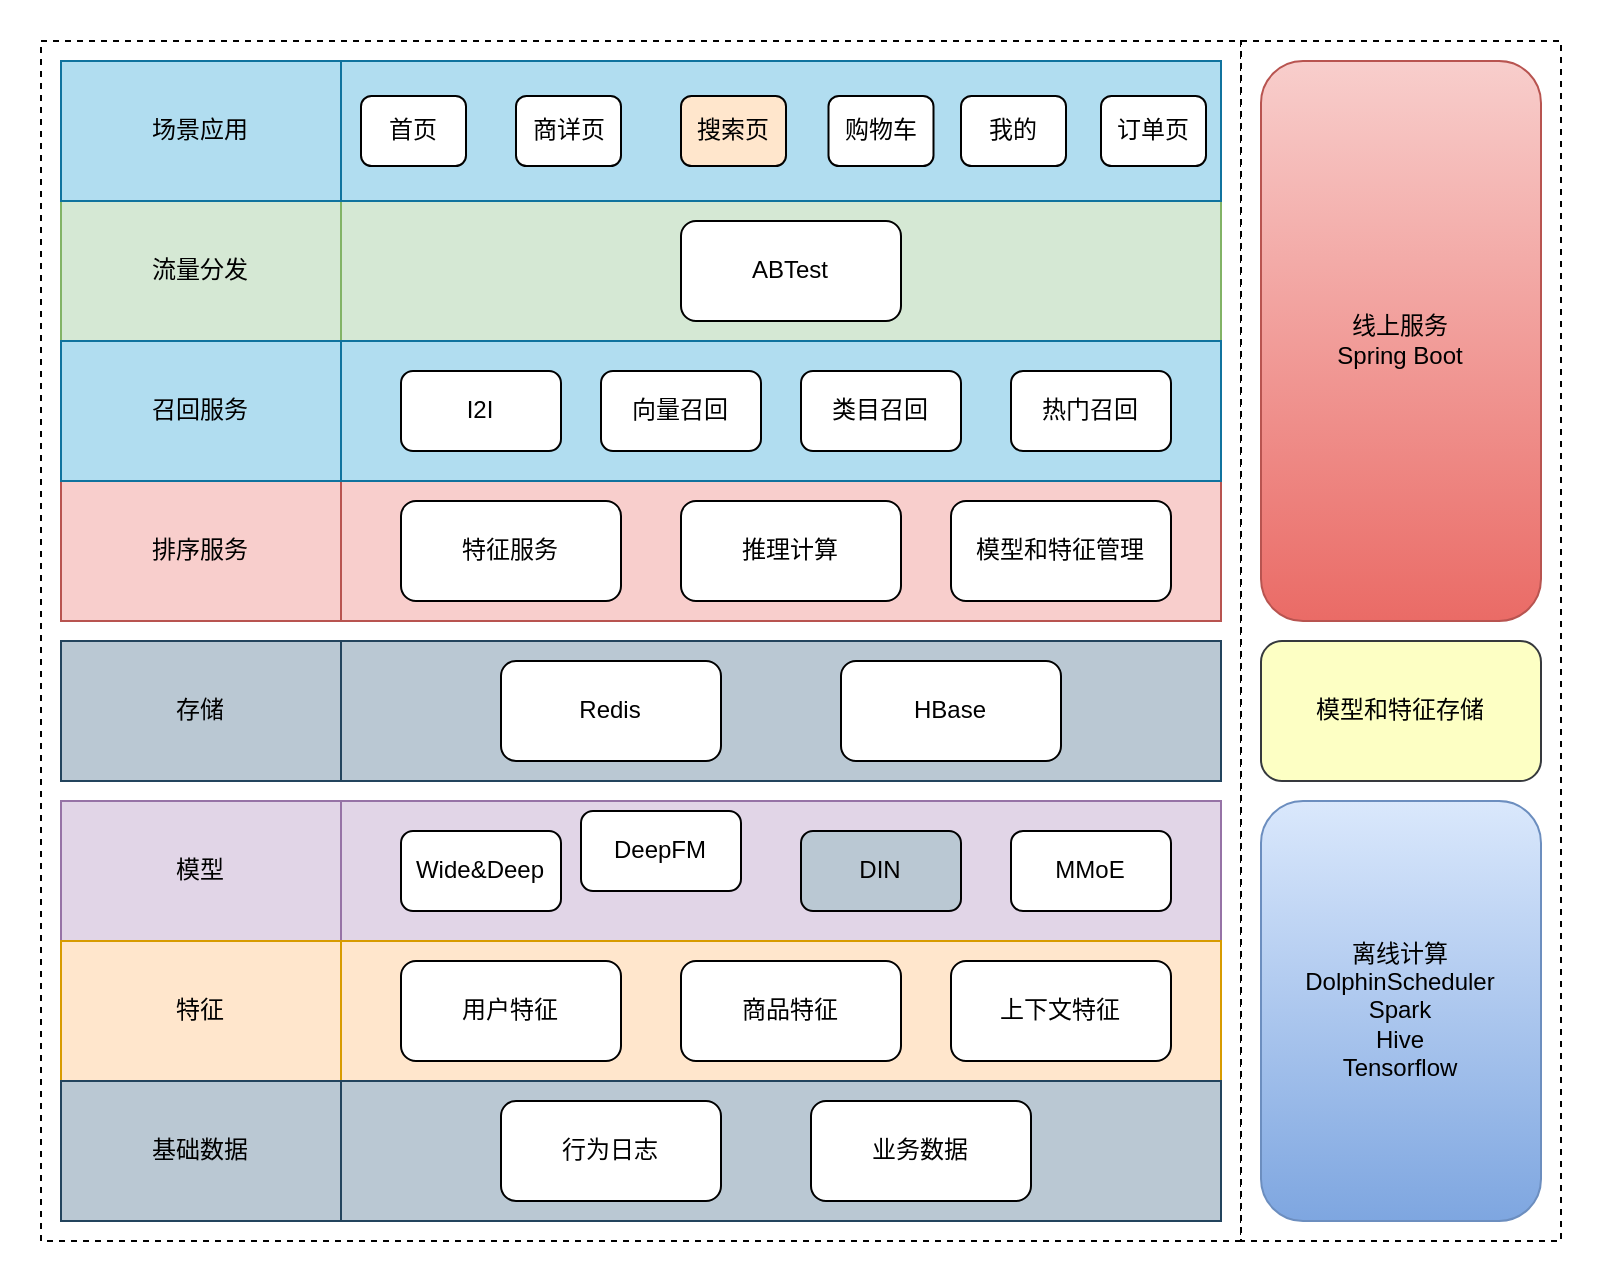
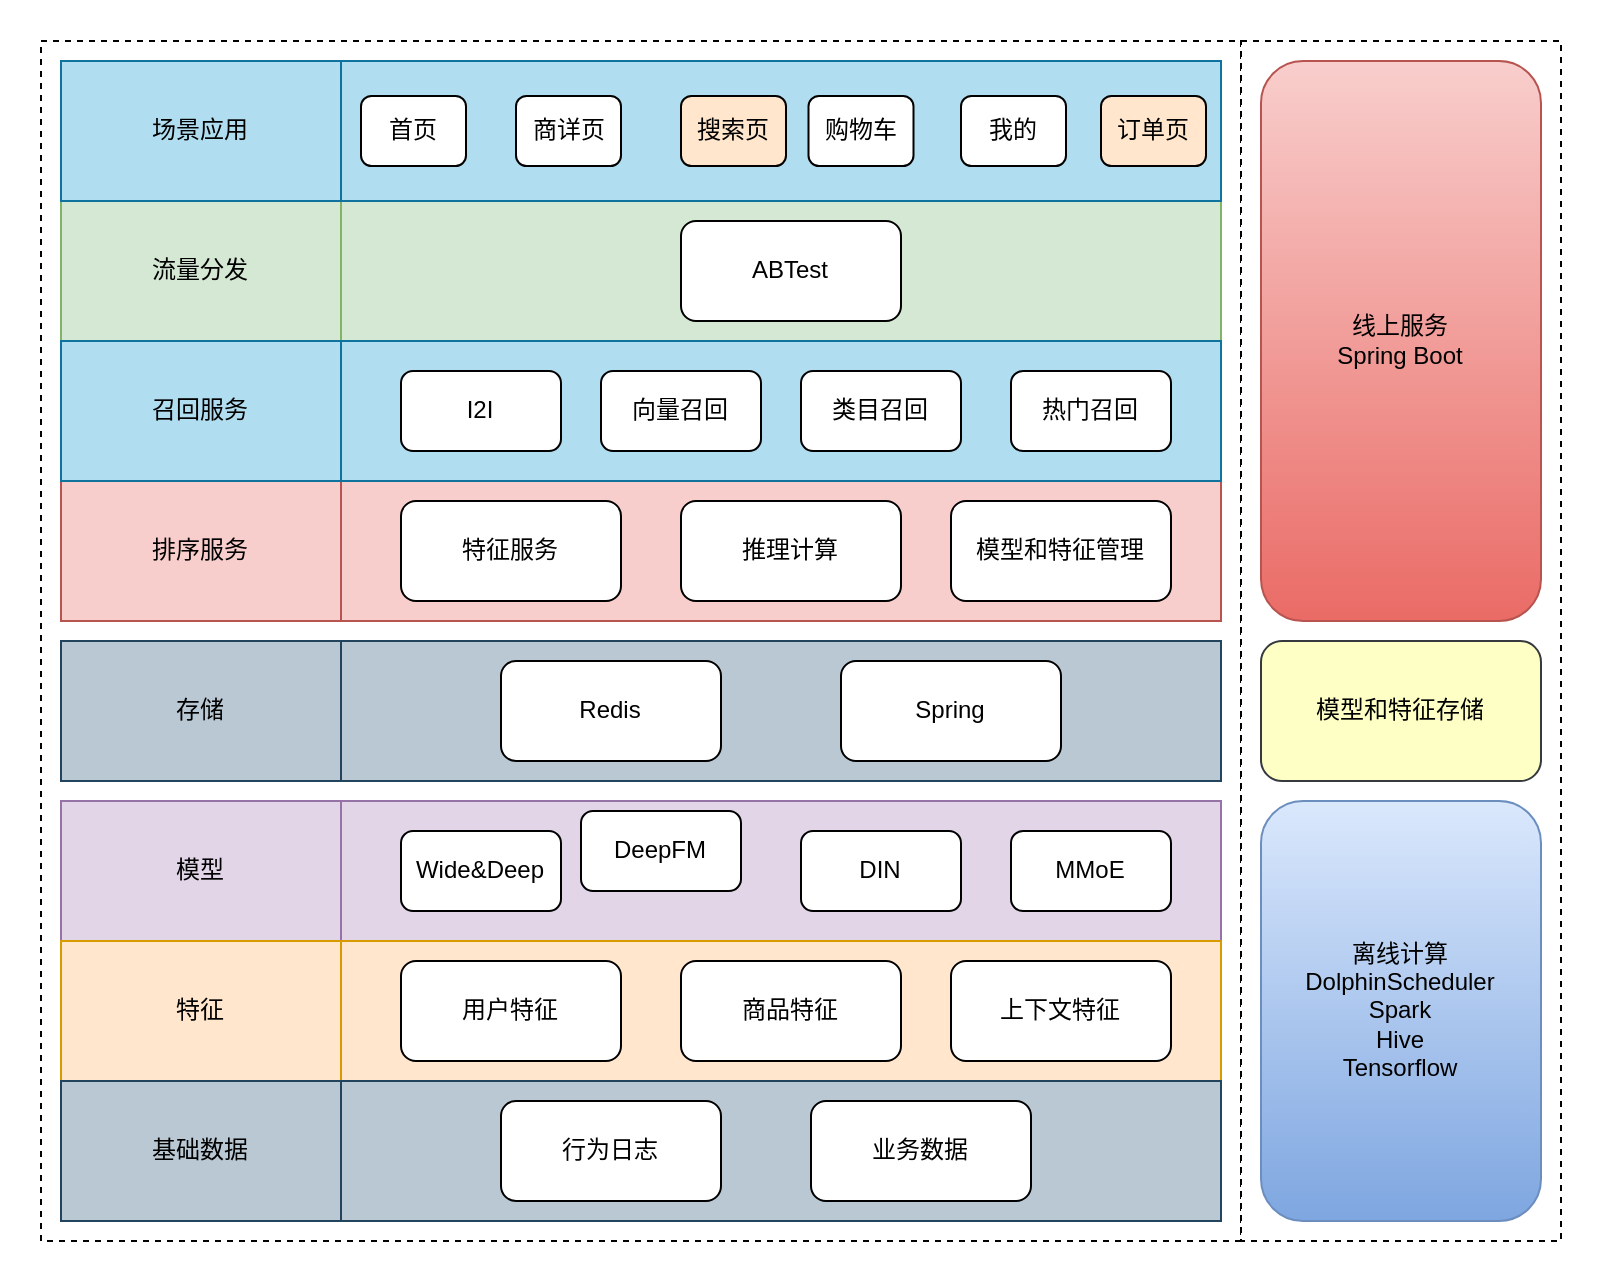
(881, 131) -> (861, 131)
(1154, 131) -> (1154, 131)
(951, 711) -> (951, 711)
(881, 871) -> (881, 871)
